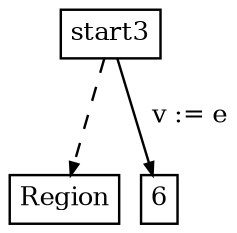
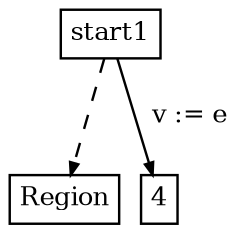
(111, 34) -> (111, 34)
(159, 199) -> (159, 199)
